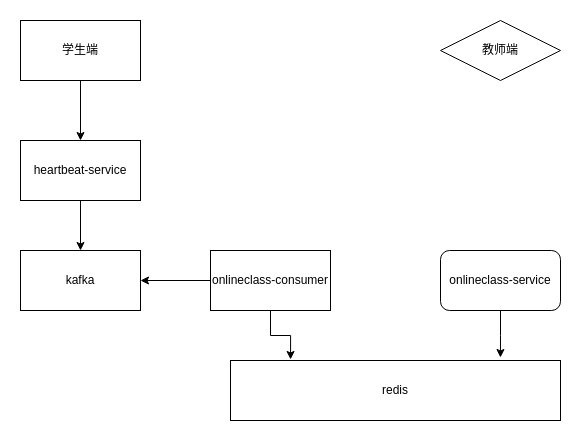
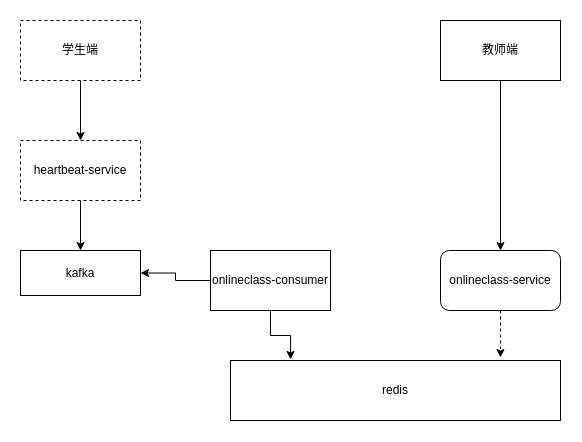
(81, 51) -> (81, 51)
(501, 51) -> (501, 51)
none -> (501, 162)
(81, 171) -> (81, 171)
(81, 281) -> (81, 273)
(501, 331) -> (501, 331)
